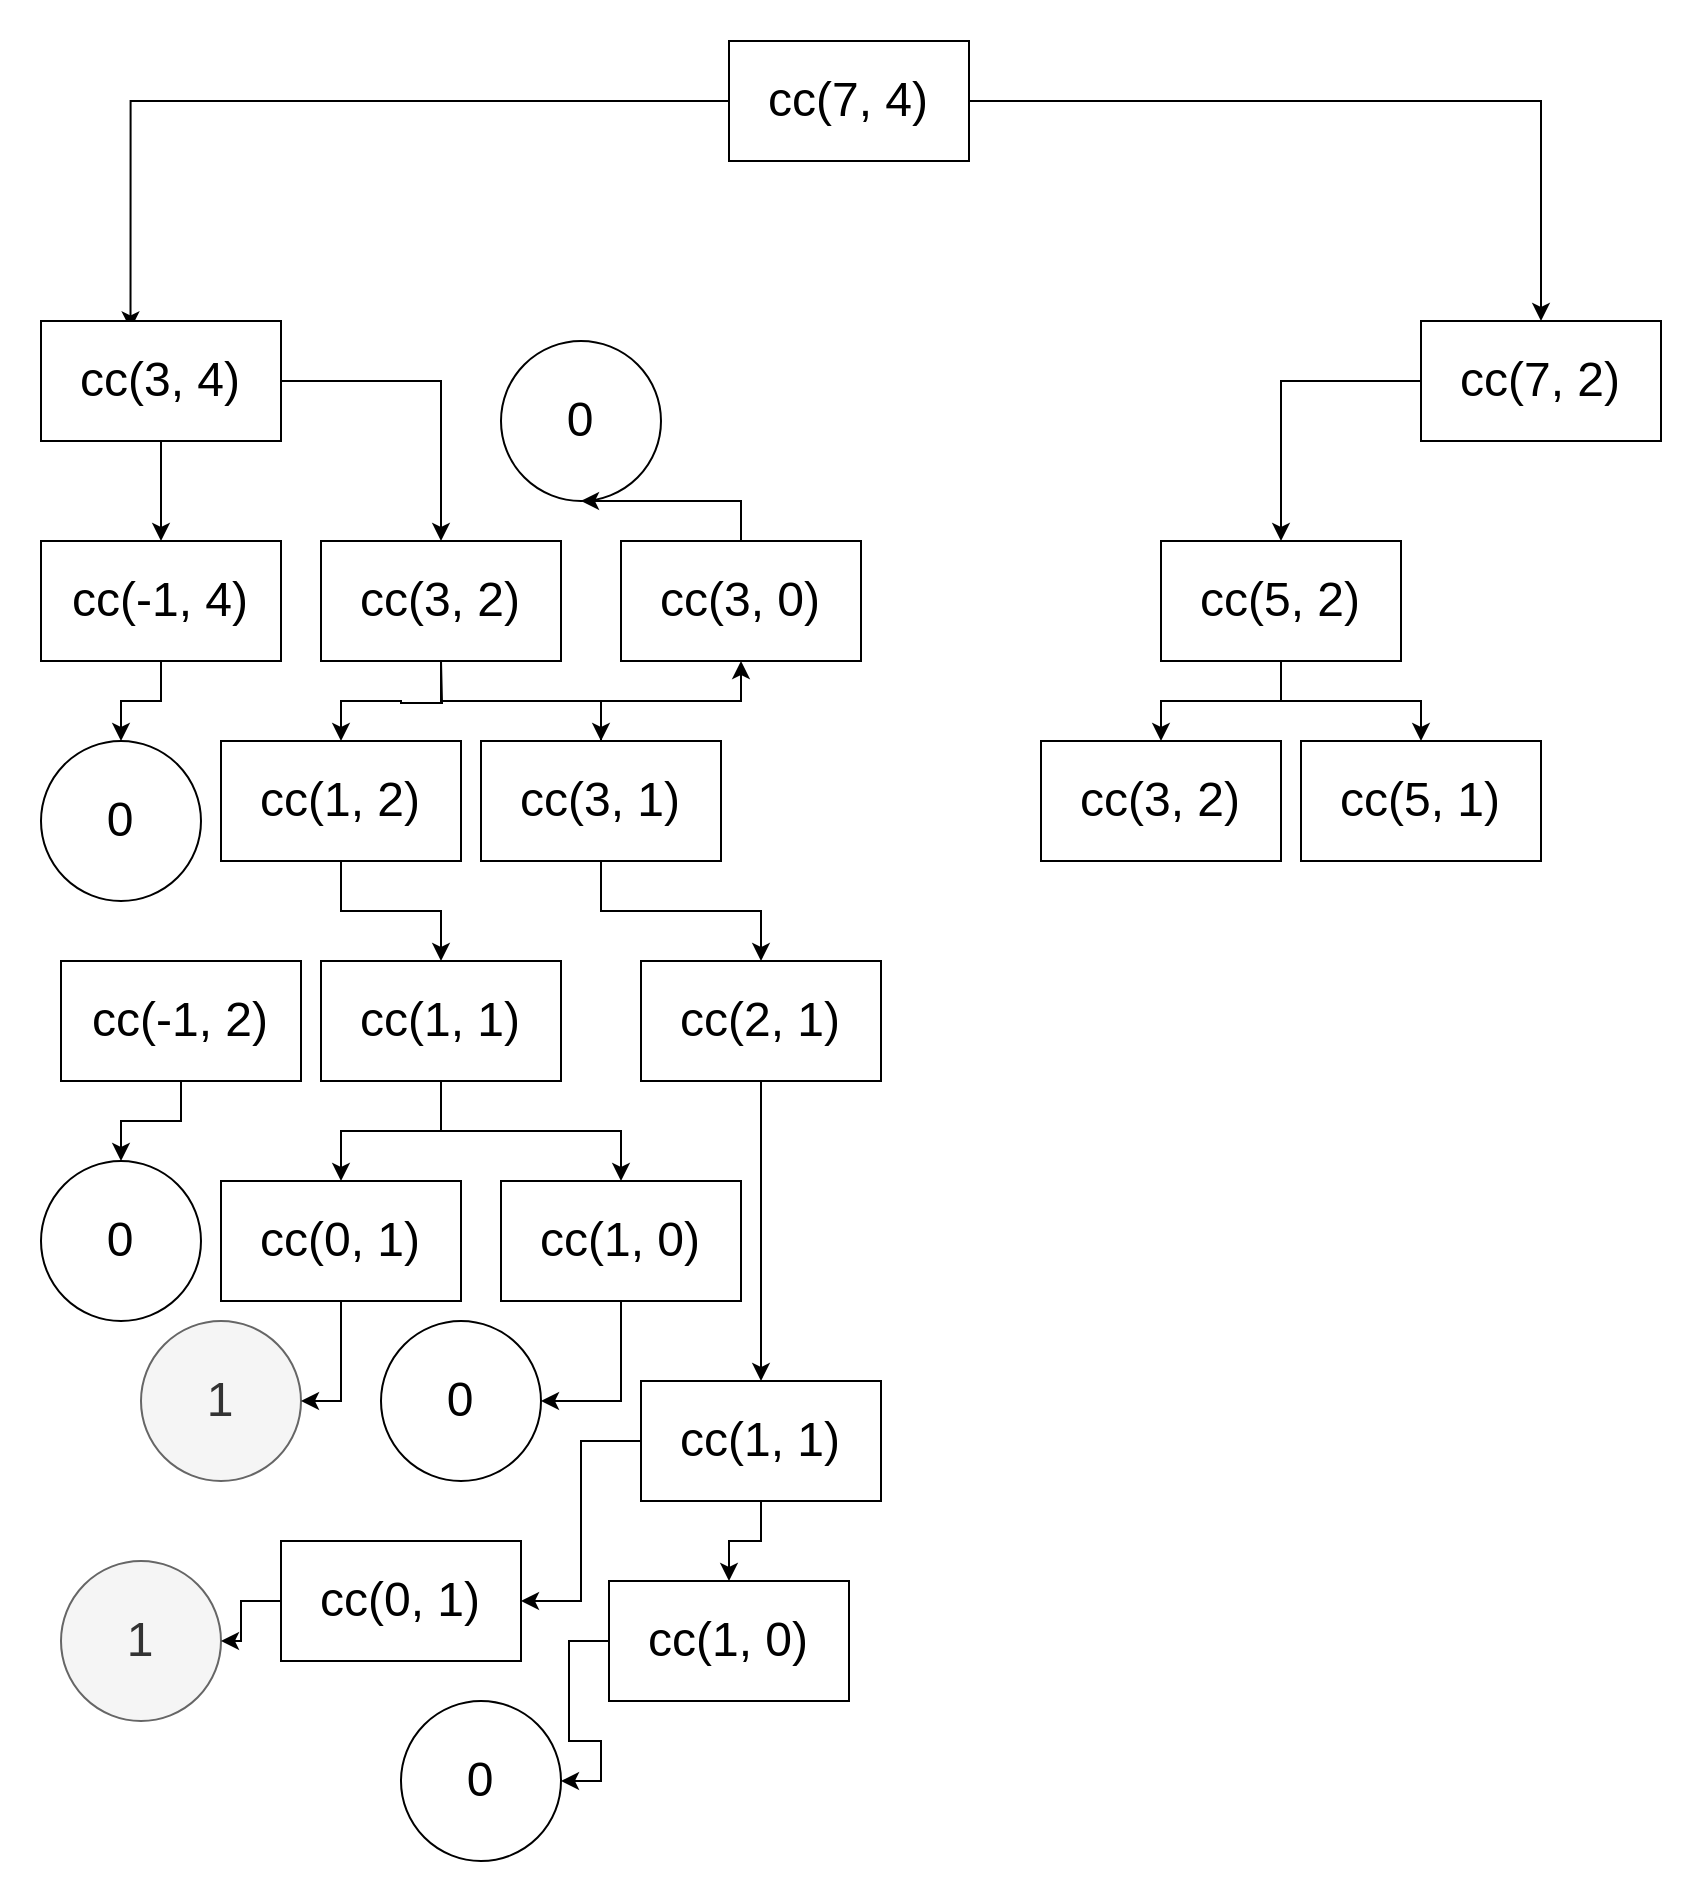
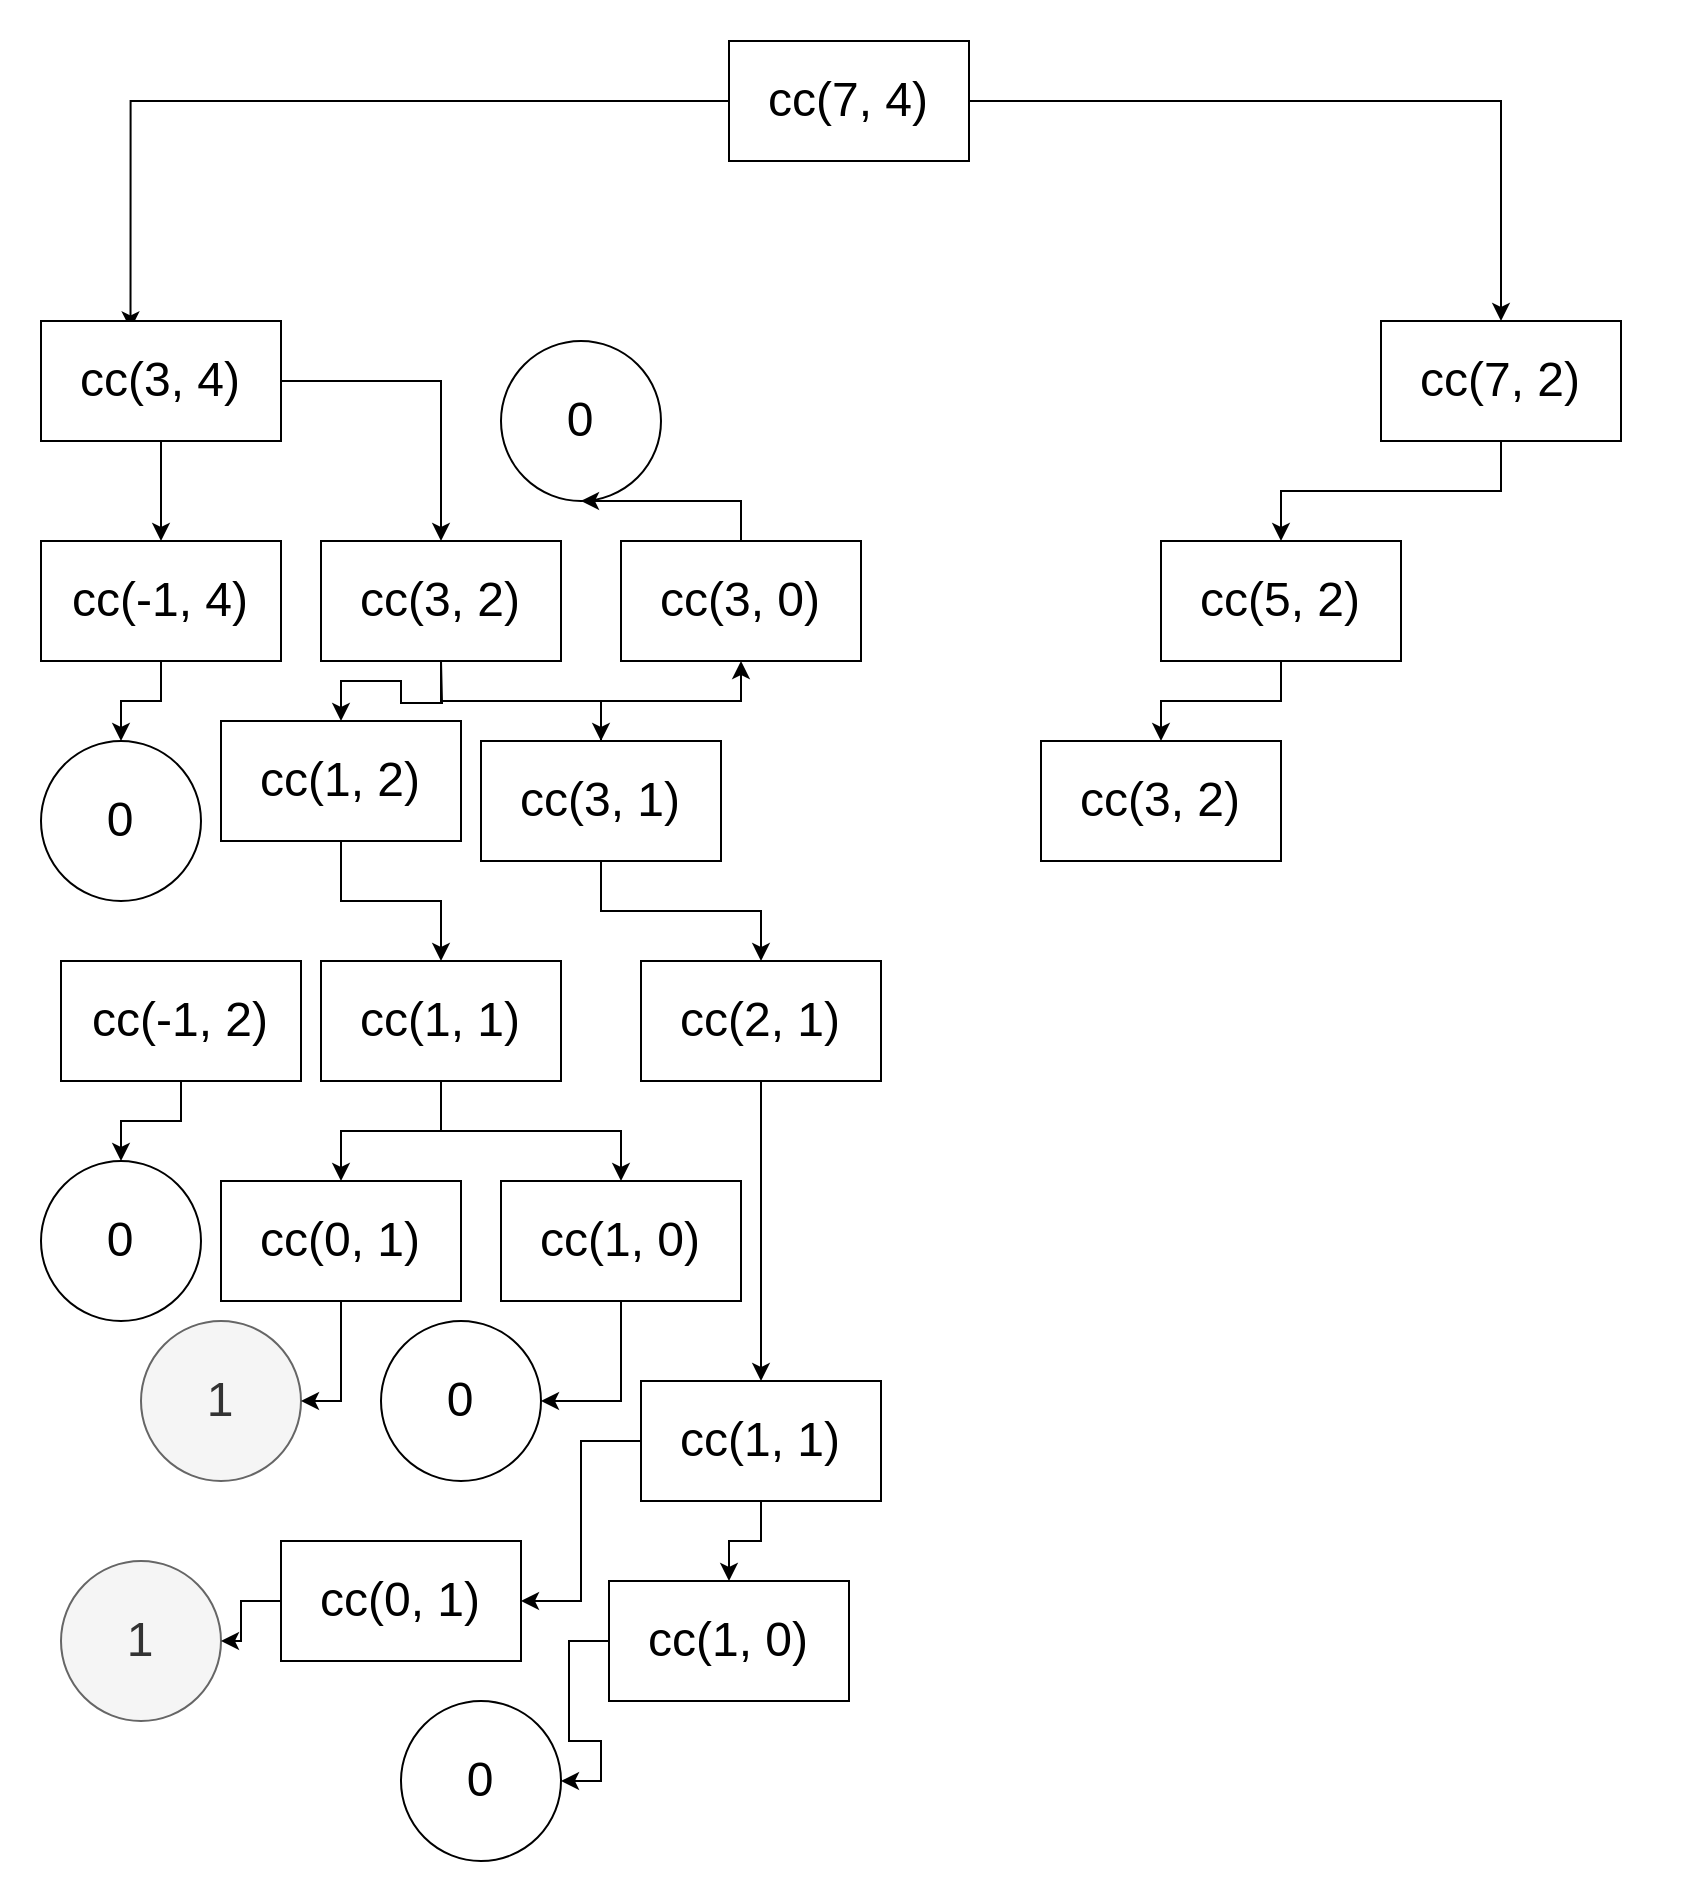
(1541, 381) -> (1501, 381)
(1366, 701) -> none
(341, 801) -> (341, 781)
(1421, 801) -> none
